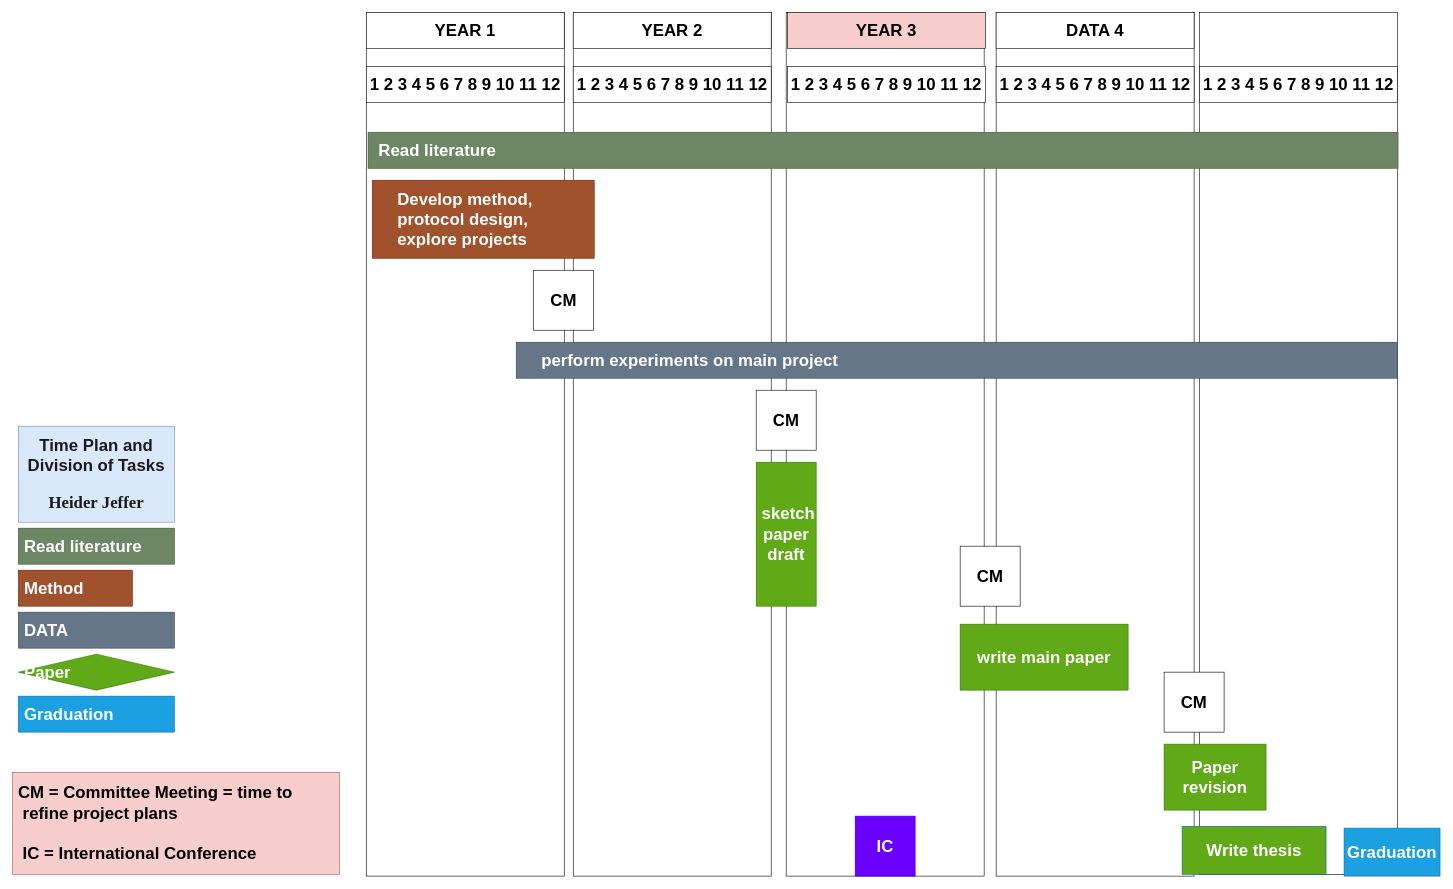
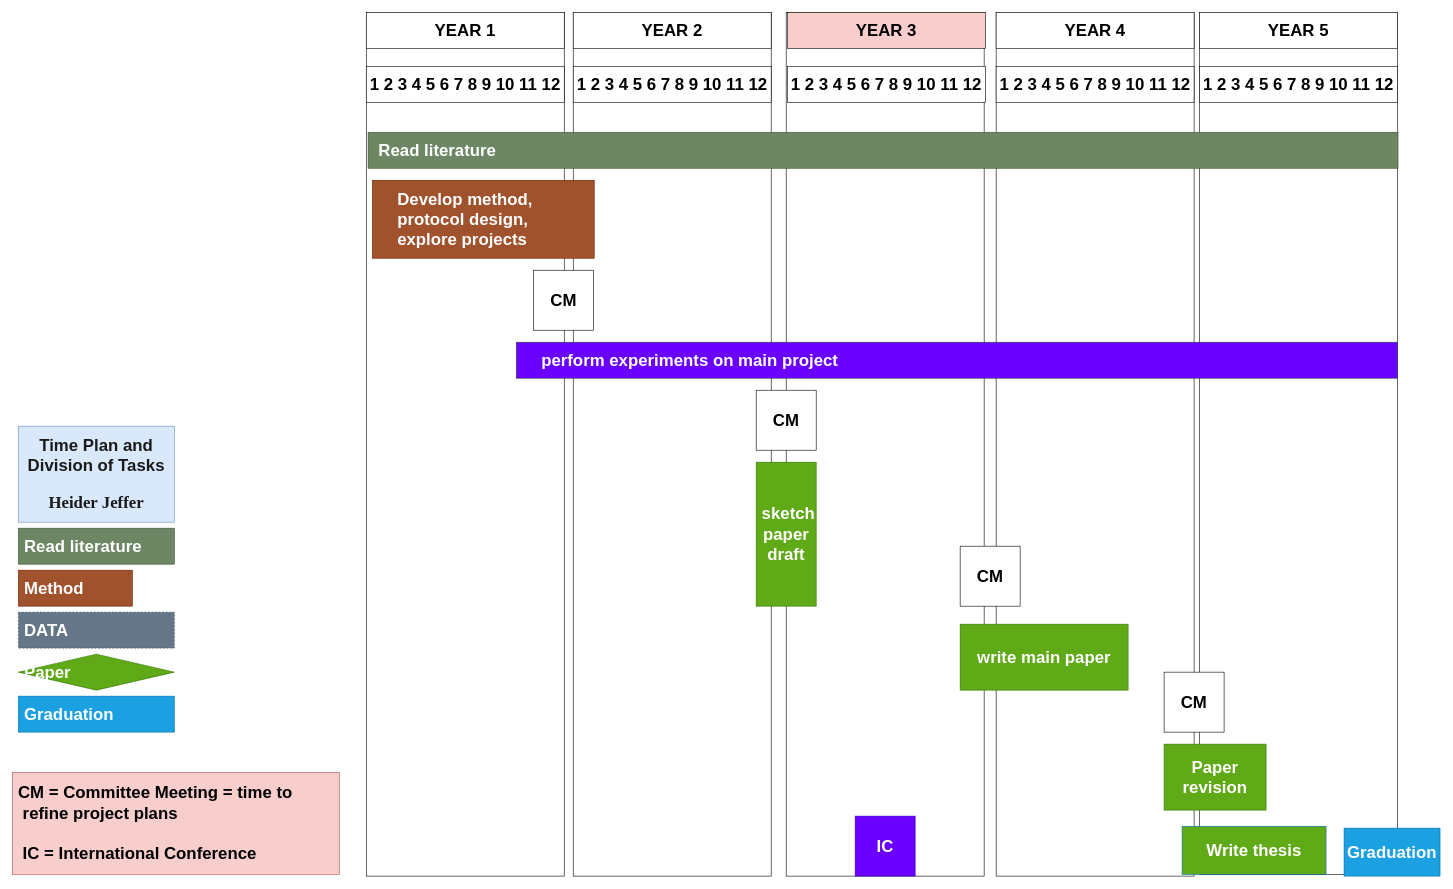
(1095, 30) -> (1095, 30)
none -> (1299, 30)
(957, 360) -> (957, 360)
(96, 630) -> (96, 630)
